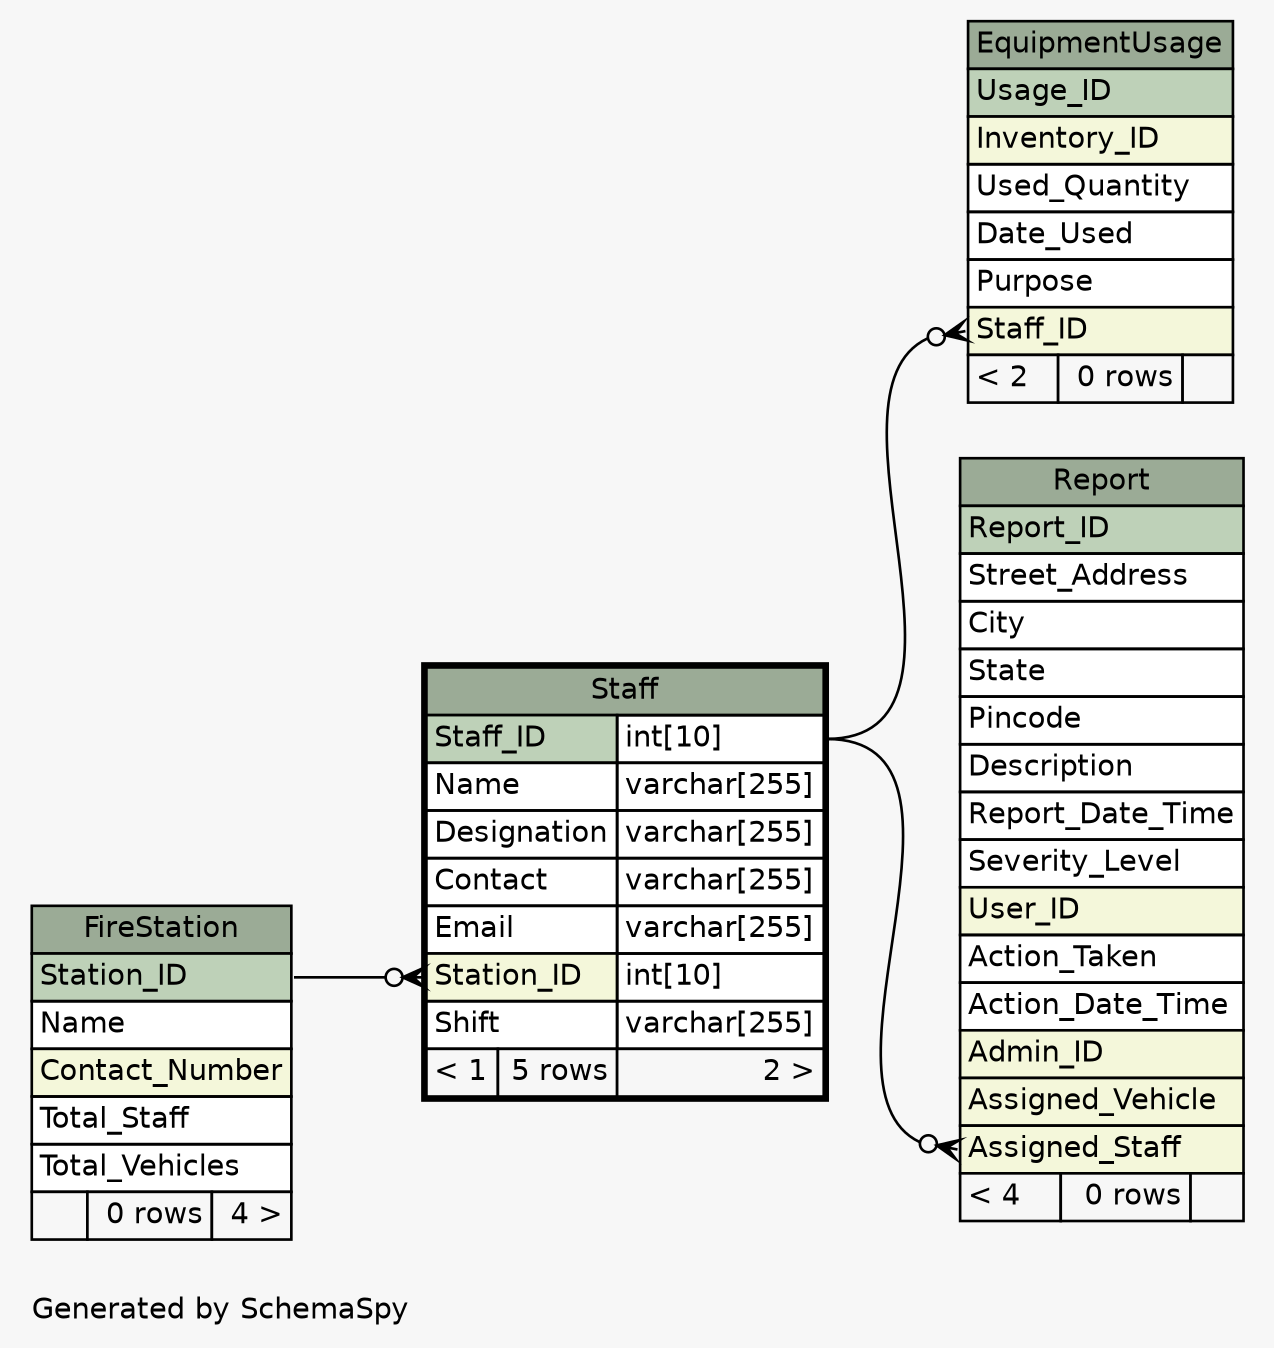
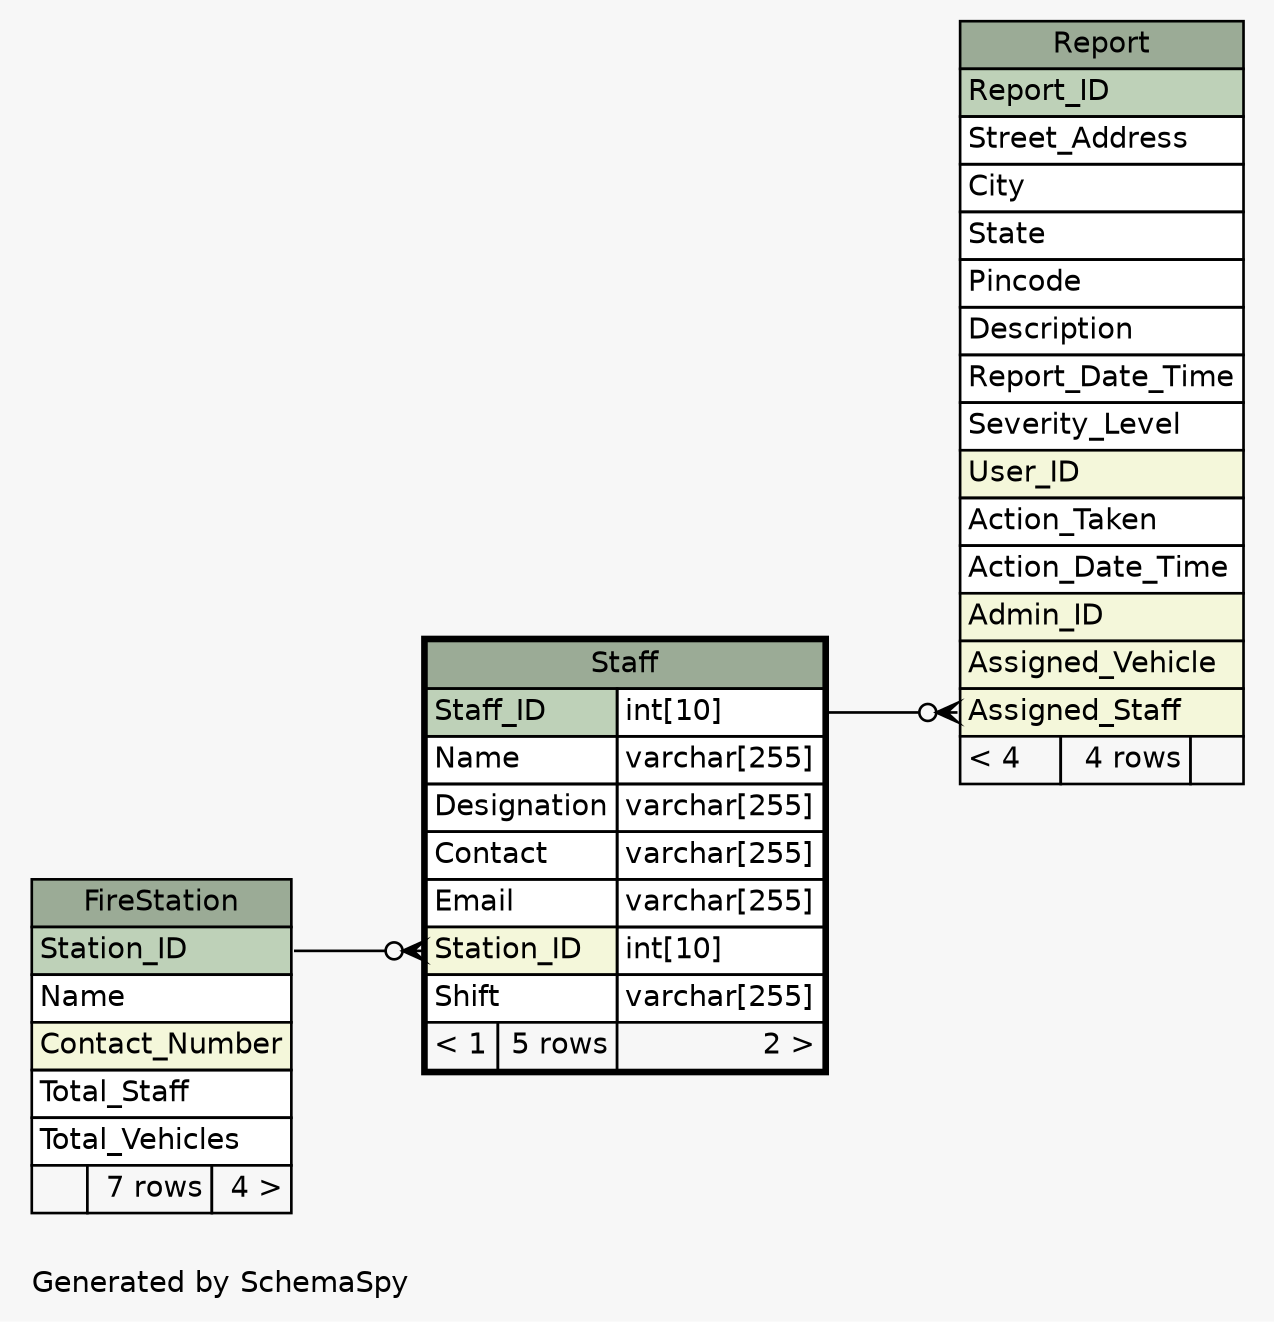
(1100, 212) -> none
(1134, 1196) -> (1134, 759)
(155, 1214) -> (155, 1188)
